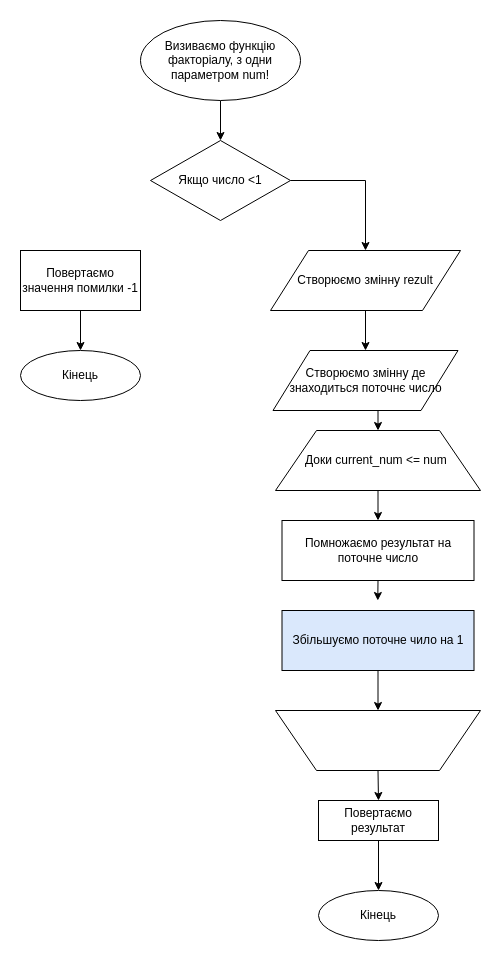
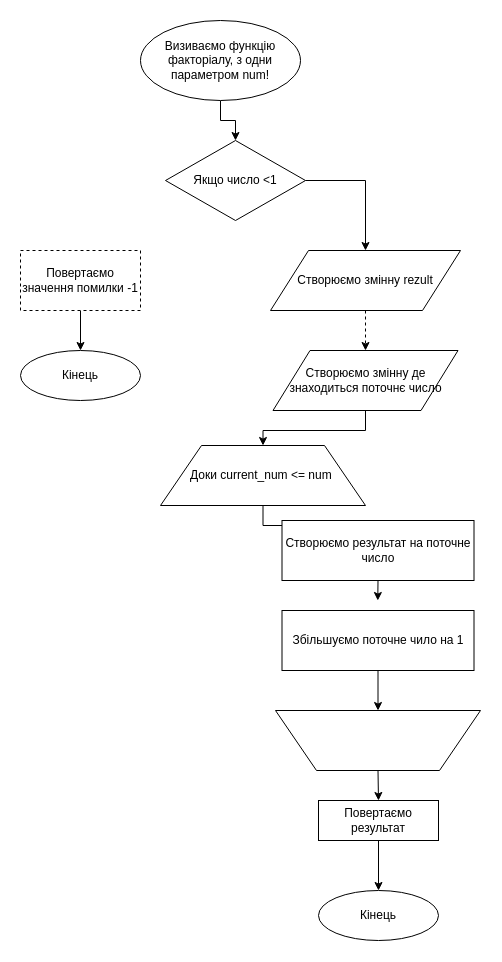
(221, 181) -> (236, 181)
(81, 281) -> (81, 281)
(366, 327) -> (366, 327)
(378, 461) -> (263, 476)
(379, 551) -> (379, 551)
(378, 641) -> (378, 641)
